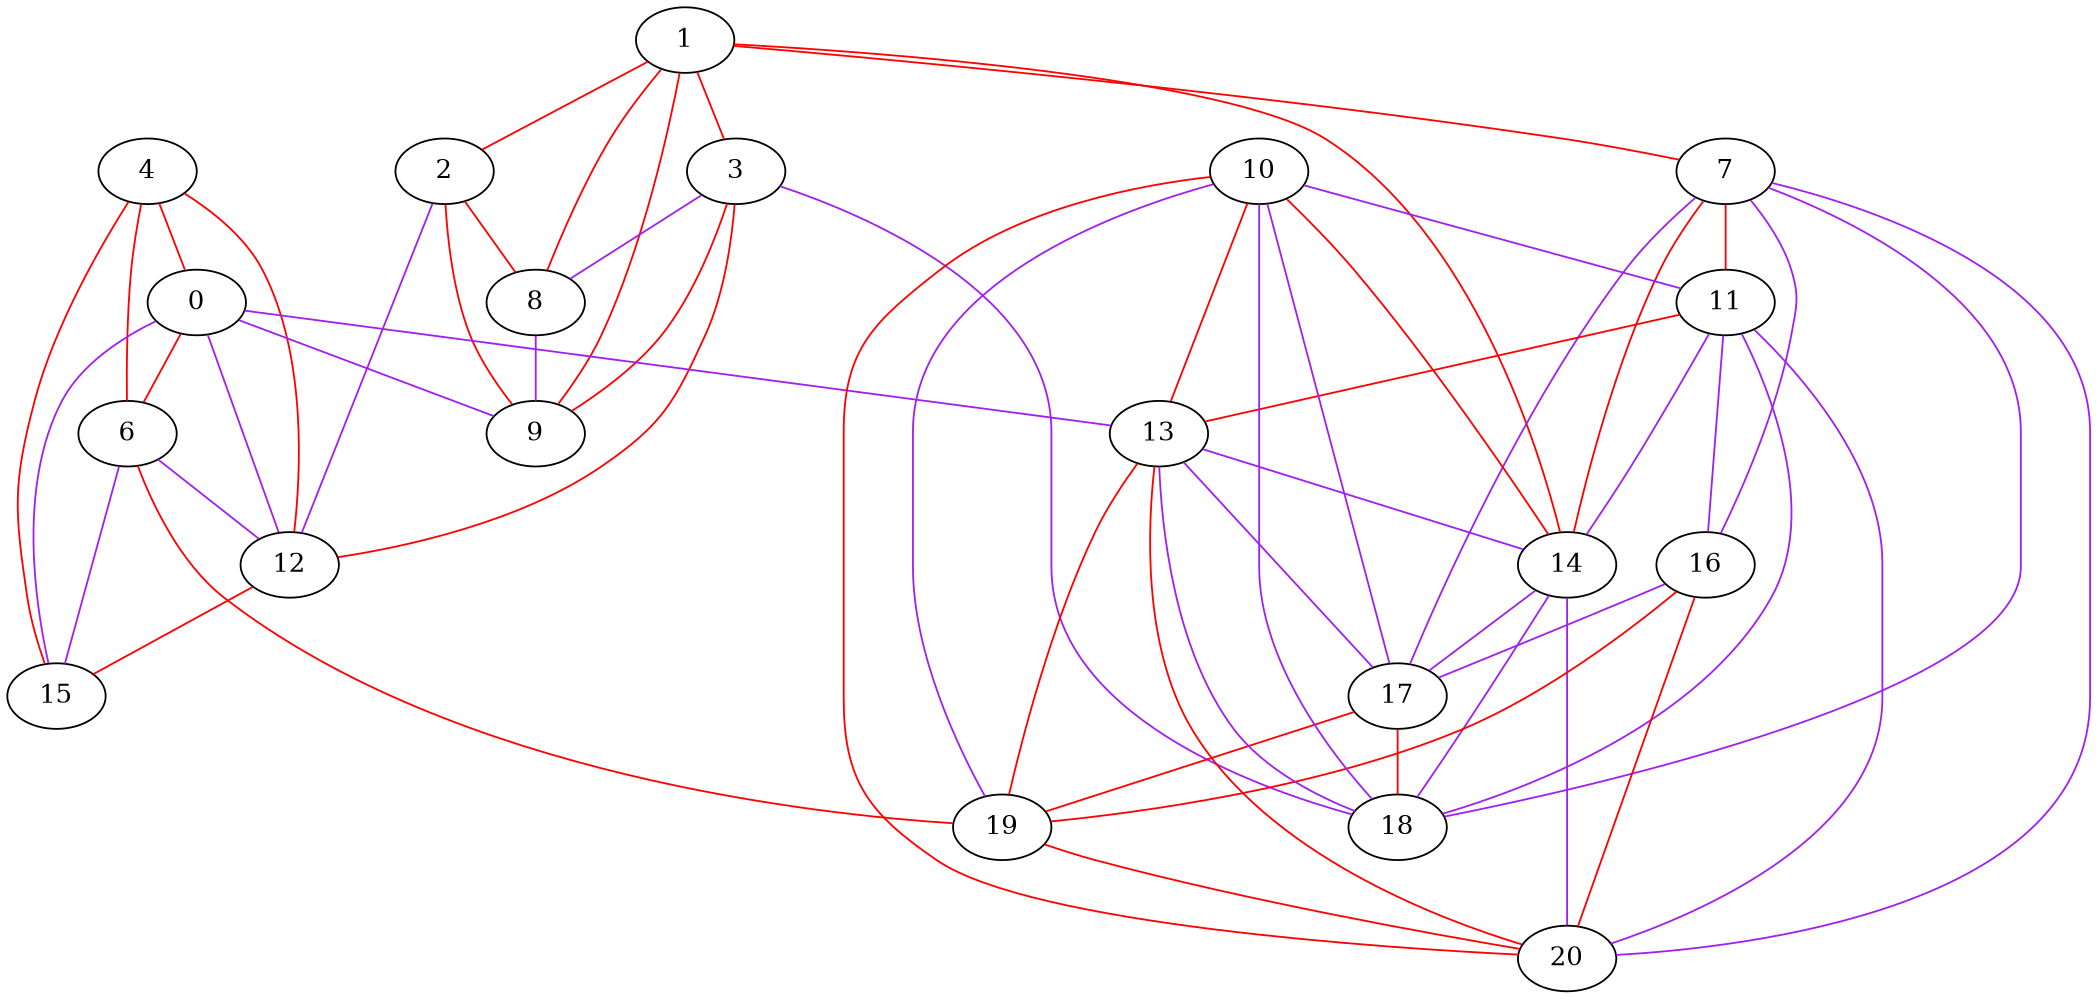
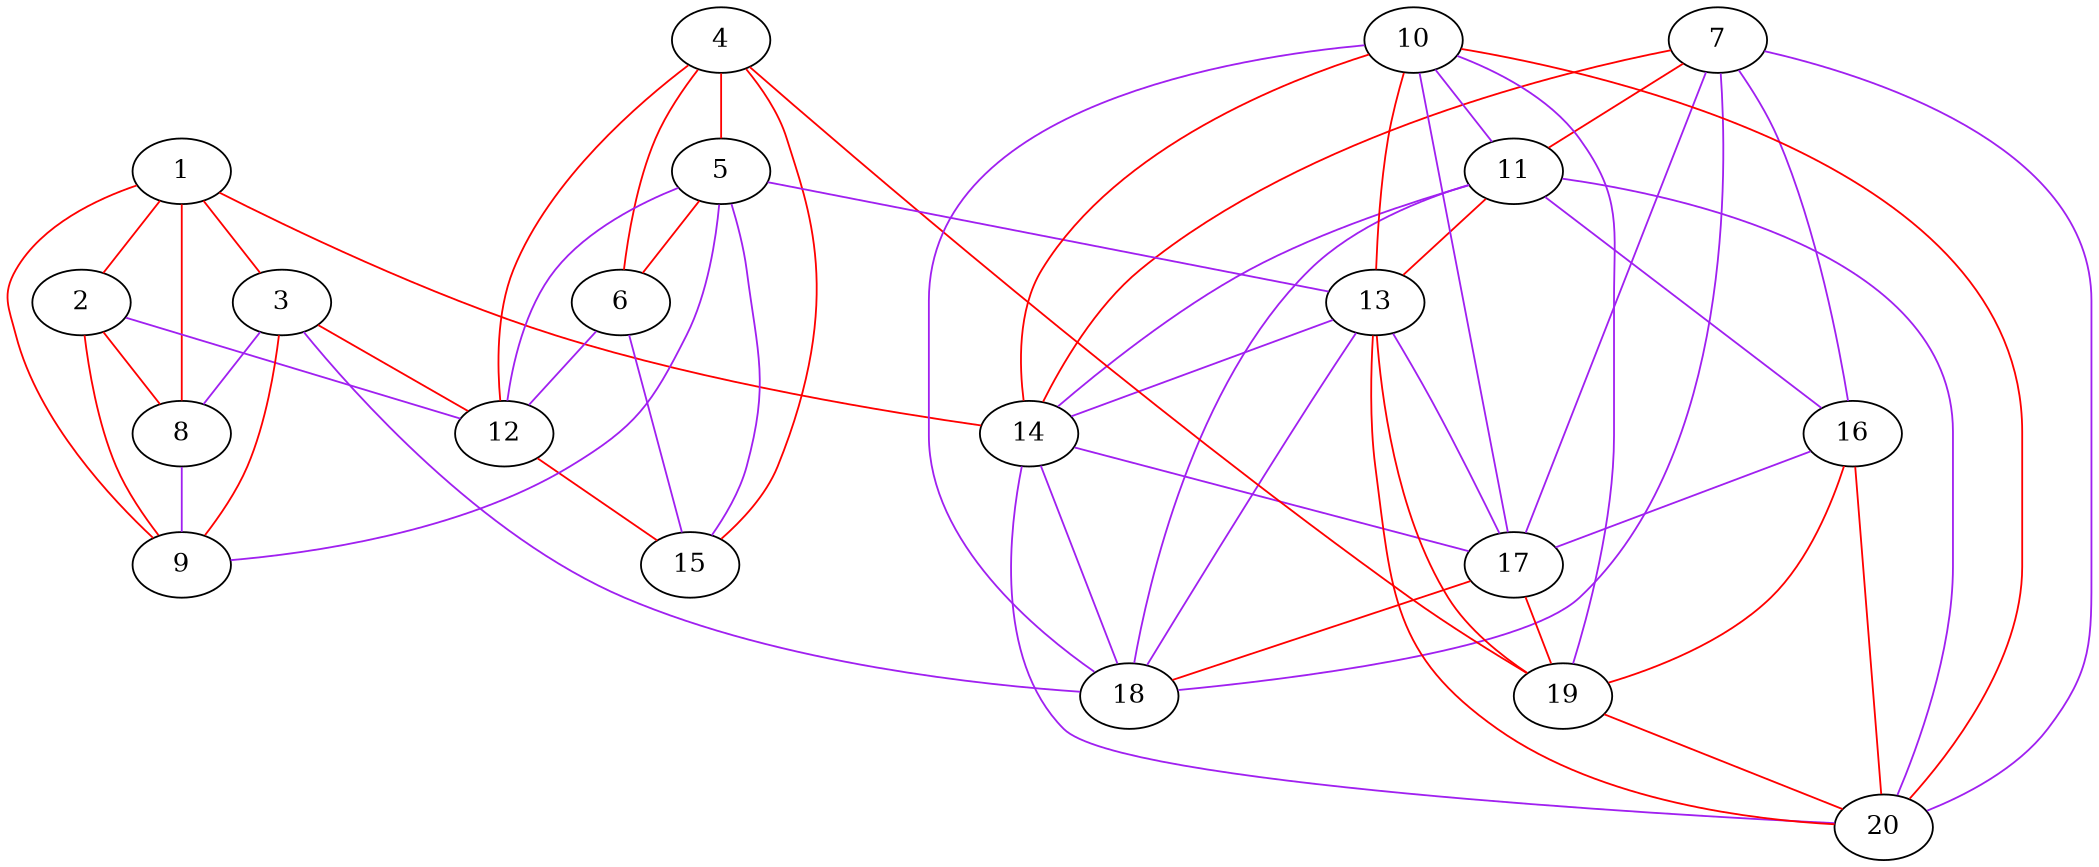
(1255, 98) -> none
(197, 302) -> (721, 171)
(496, 736) -> (1128, 383)
